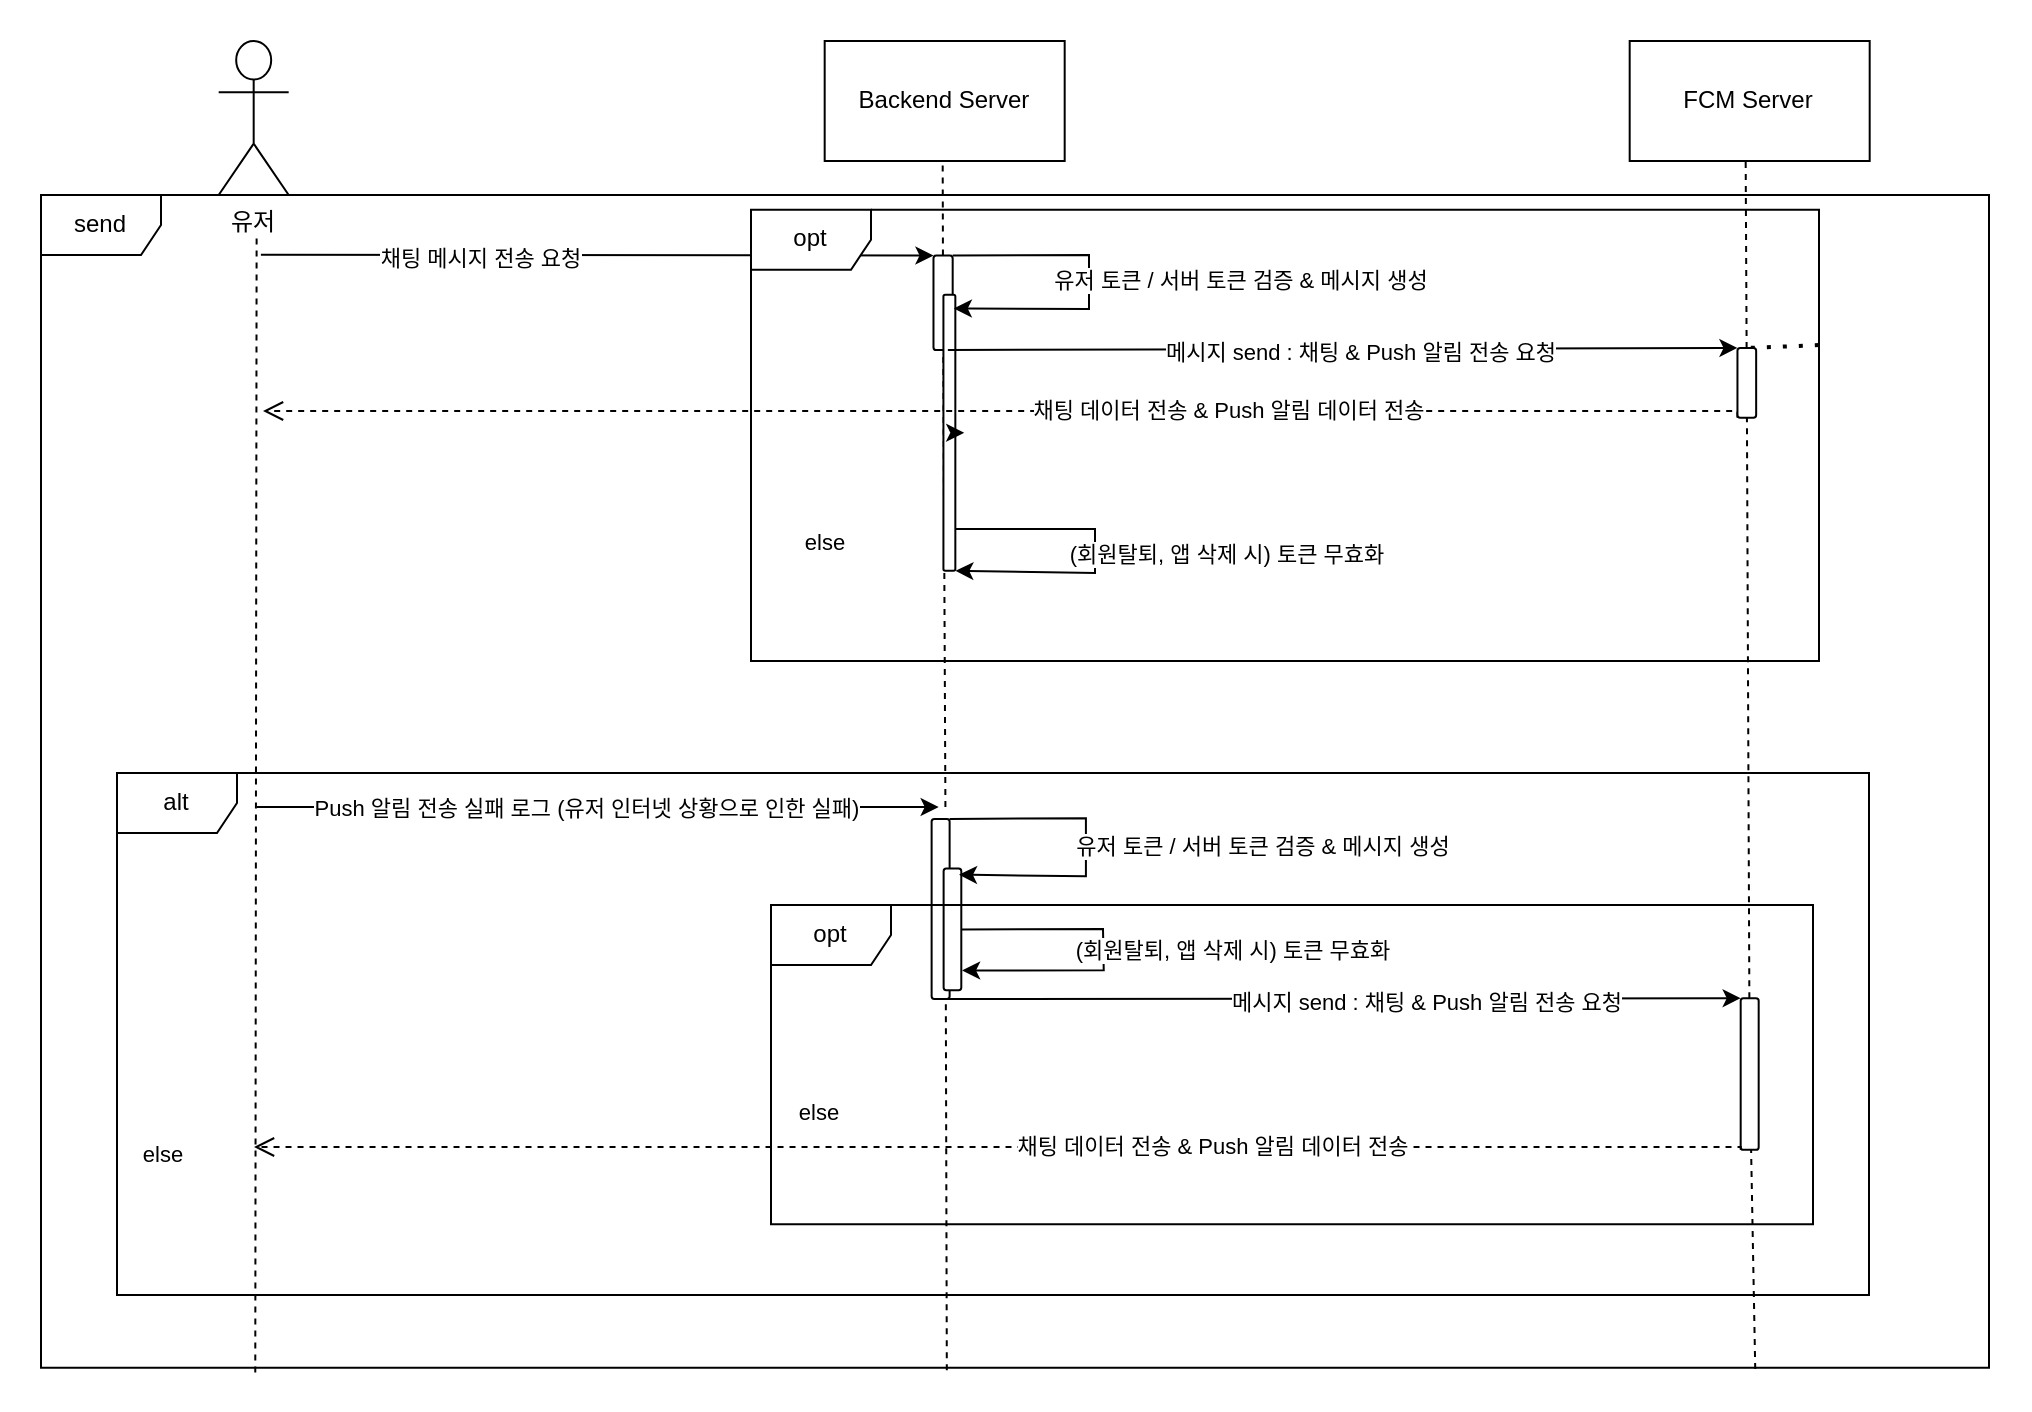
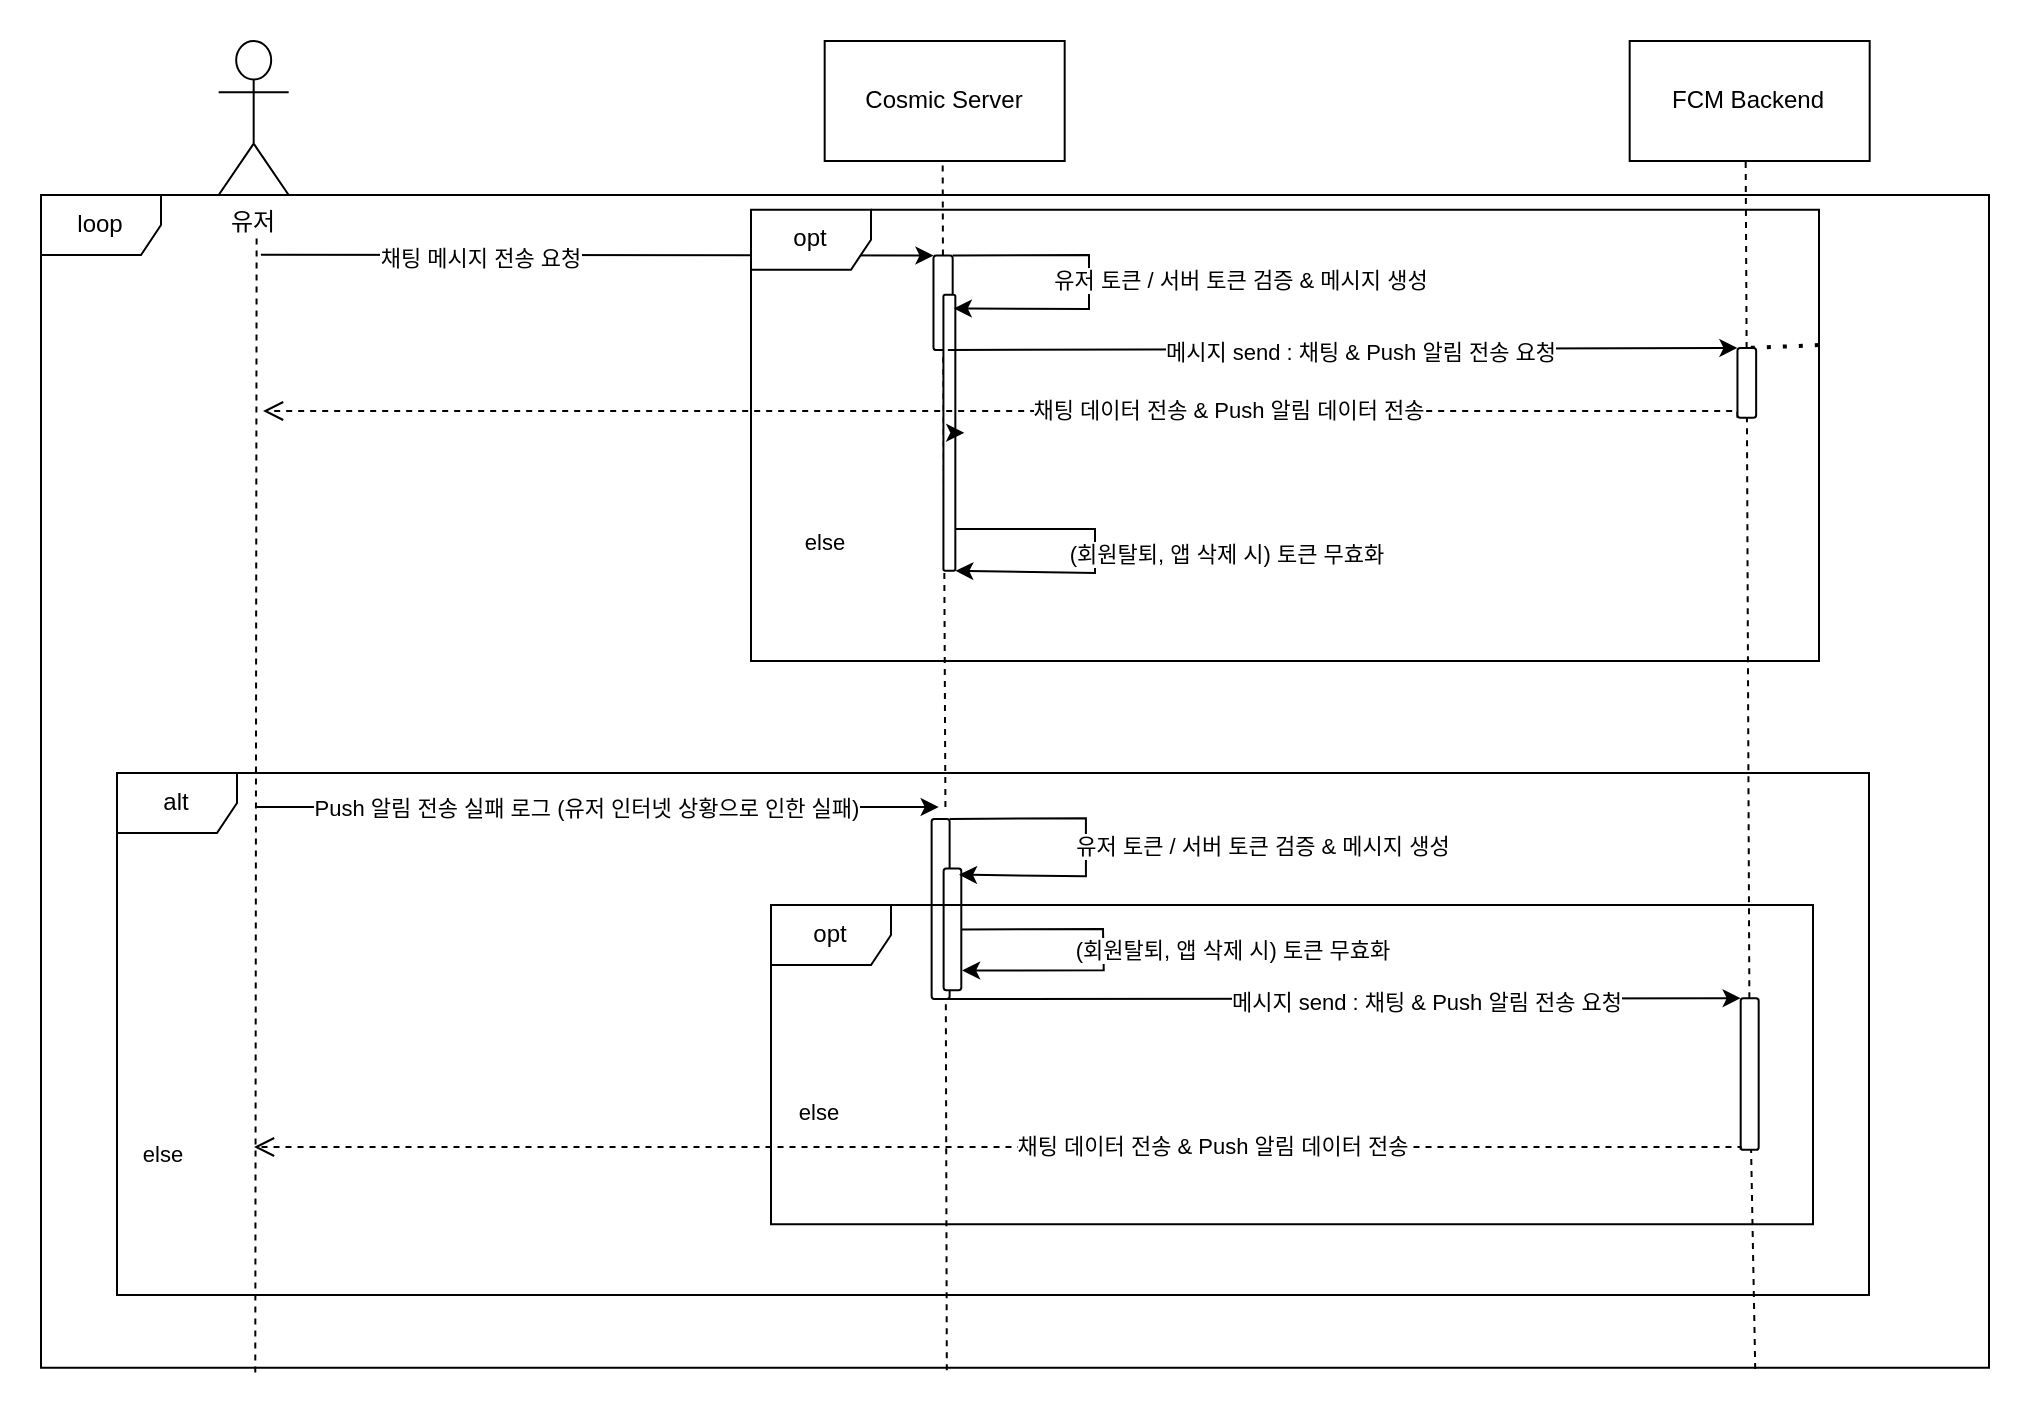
(945, 101) -> (945, 101)
(1749, 101) -> (1749, 101)
(101, 225) -> (101, 225)
